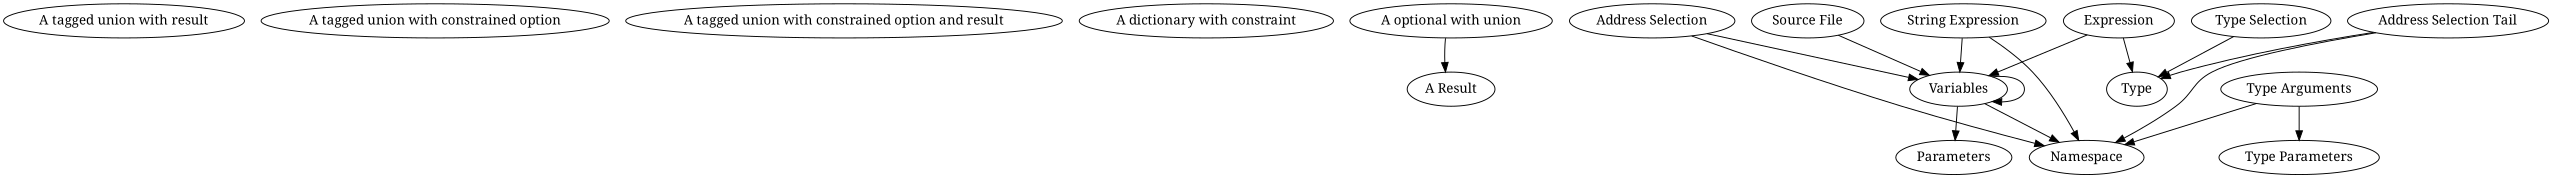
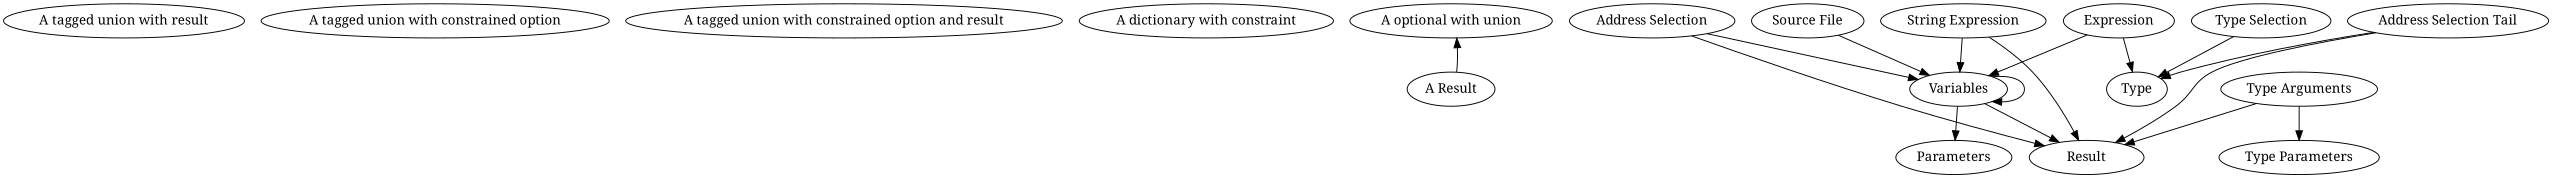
(1445, 50) -> (1457, 60)
(2087, 157) -> (2087, 157)
